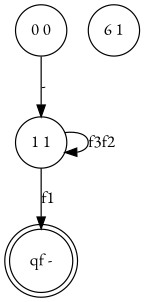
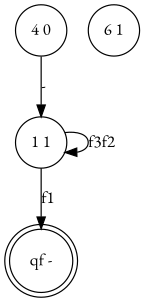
(41, 30) -> (41, 30)
